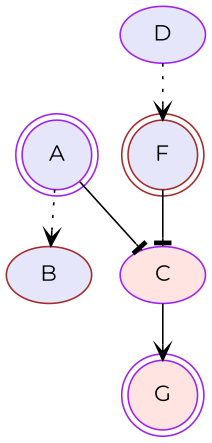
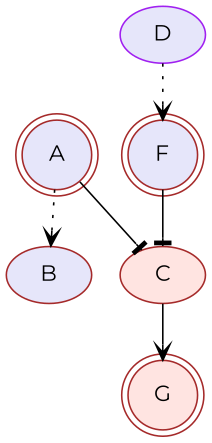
(57, 155) -> (57, 155)
(163, 275) -> (163, 275)
(163, 395) -> (163, 395)
